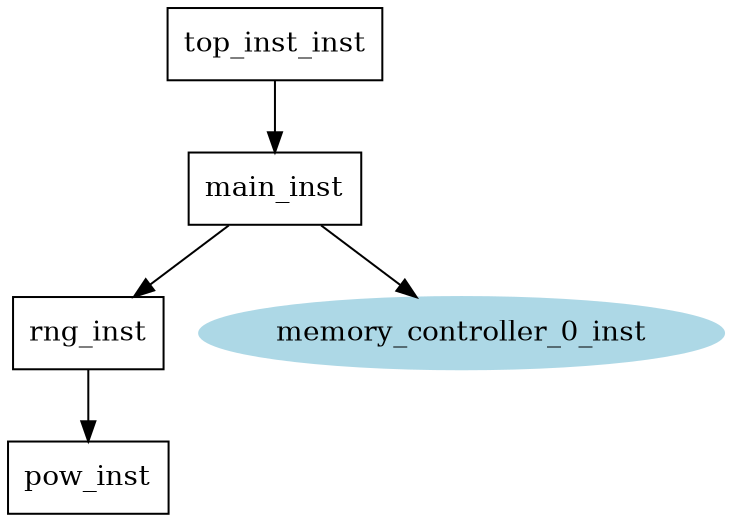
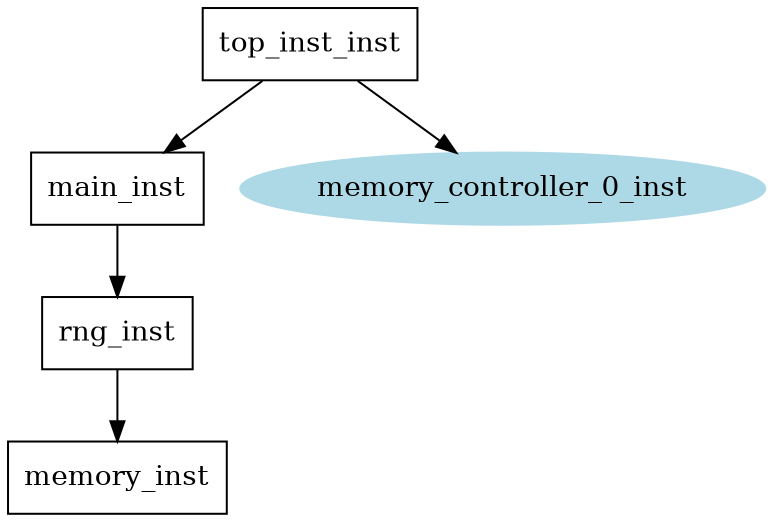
(361, 255) -> (399, 111)
(88, 478) -> (117, 478)
